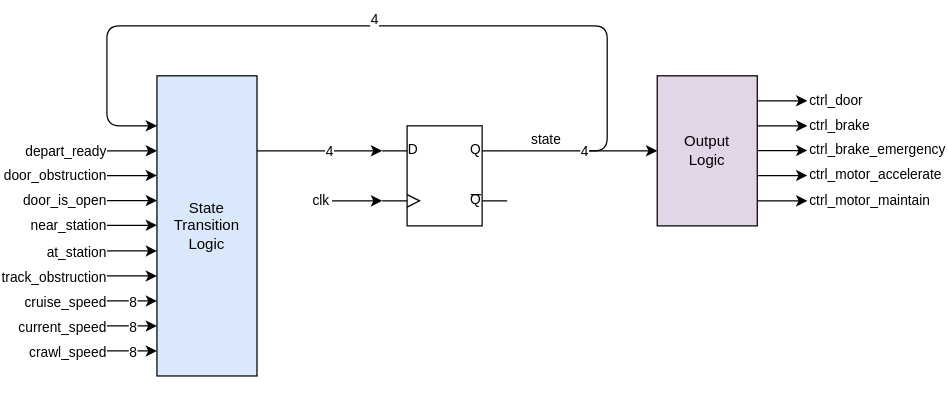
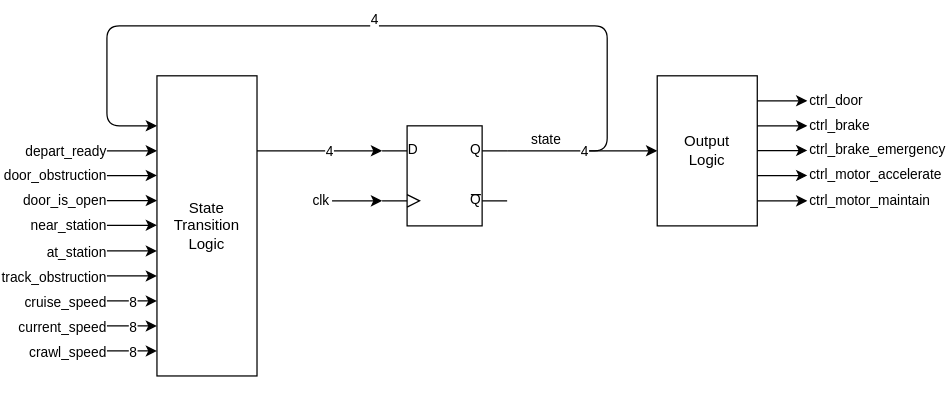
(707, 151) -> (707, 151)
(207, 226) -> (207, 226)
